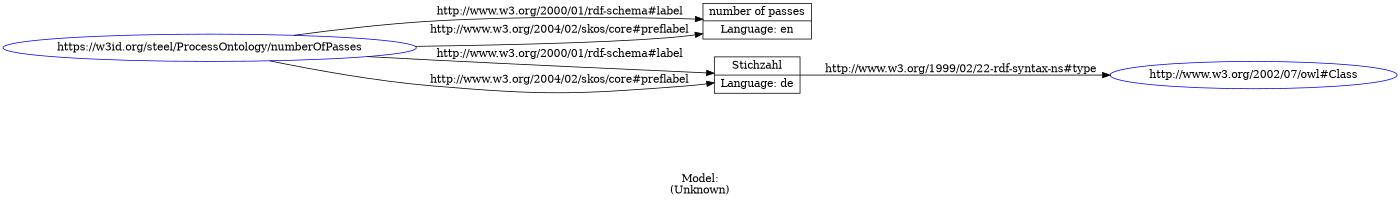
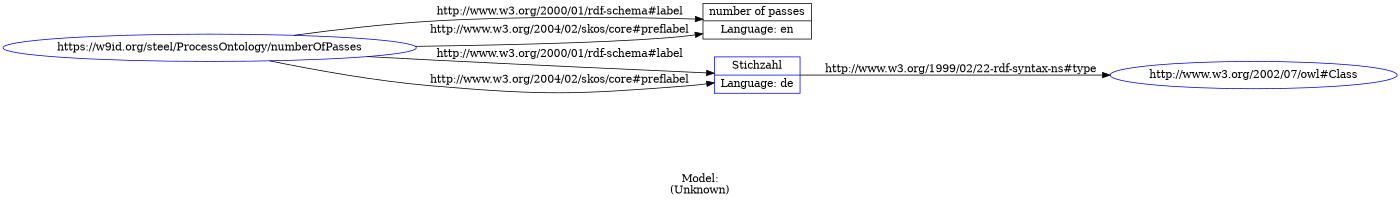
(210, 48) -> (210, 48)
(757, 75) -> (757, 75)
